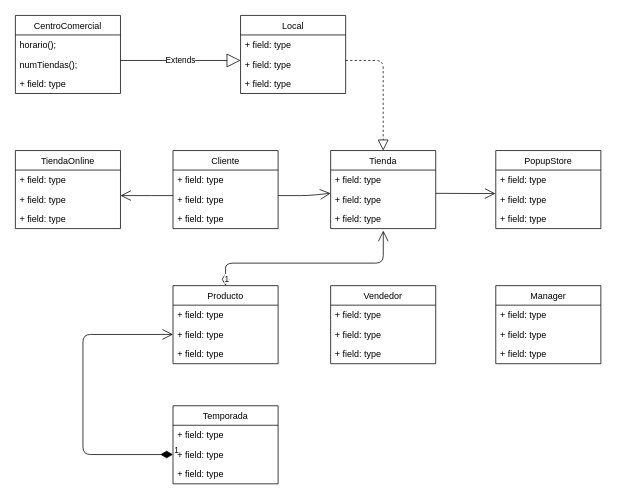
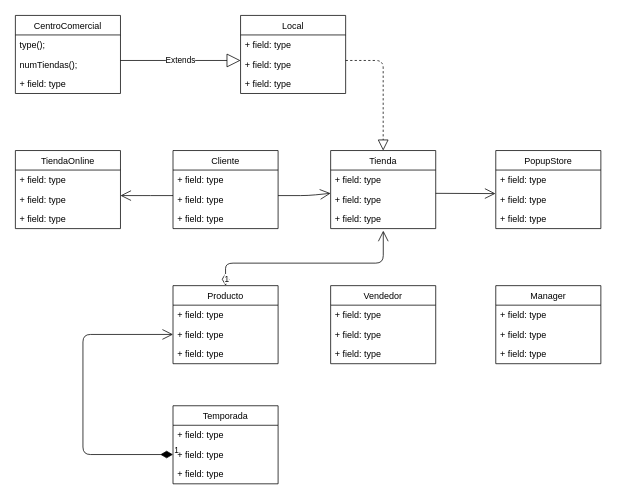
(42, 45) -> (36, 45)
